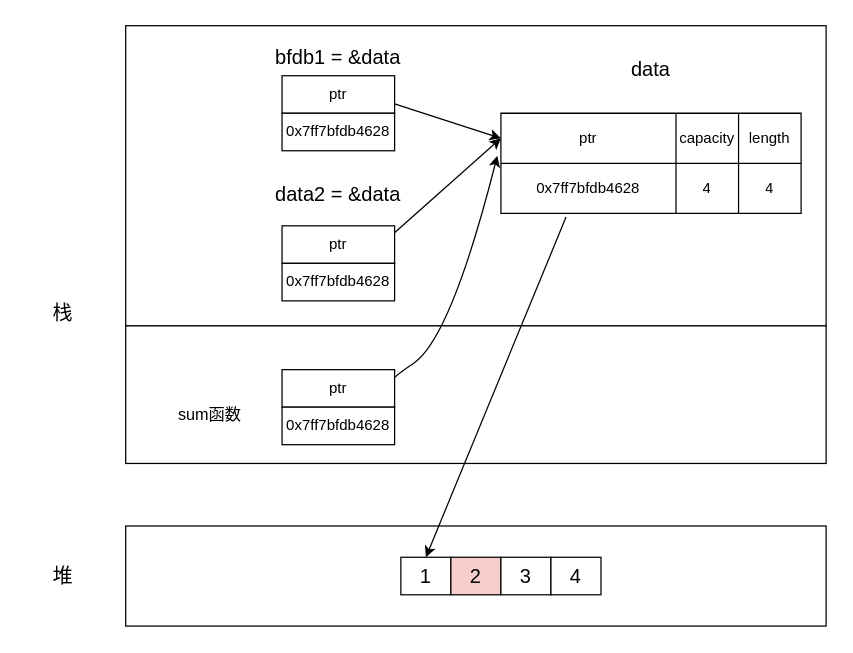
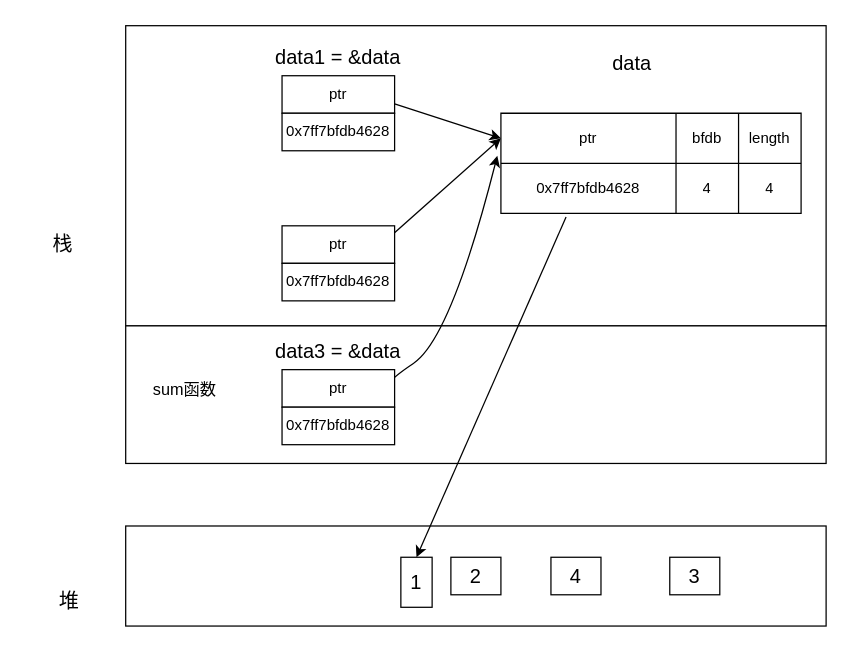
(338, 57) -> (338, 57)
(651, 69) -> (632, 63)
(707, 138) -> (707, 138)
(338, 194) -> none
(63, 313) -> (63, 244)
none -> (338, 351)
(210, 413) -> (185, 388)
(63, 576) -> (69, 601)
(426, 576) -> (416, 582)
(476, 576) -> (476, 576)
(526, 576) -> (694, 576)
